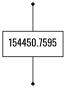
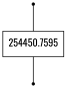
(33, 44) -> (33, 44)
